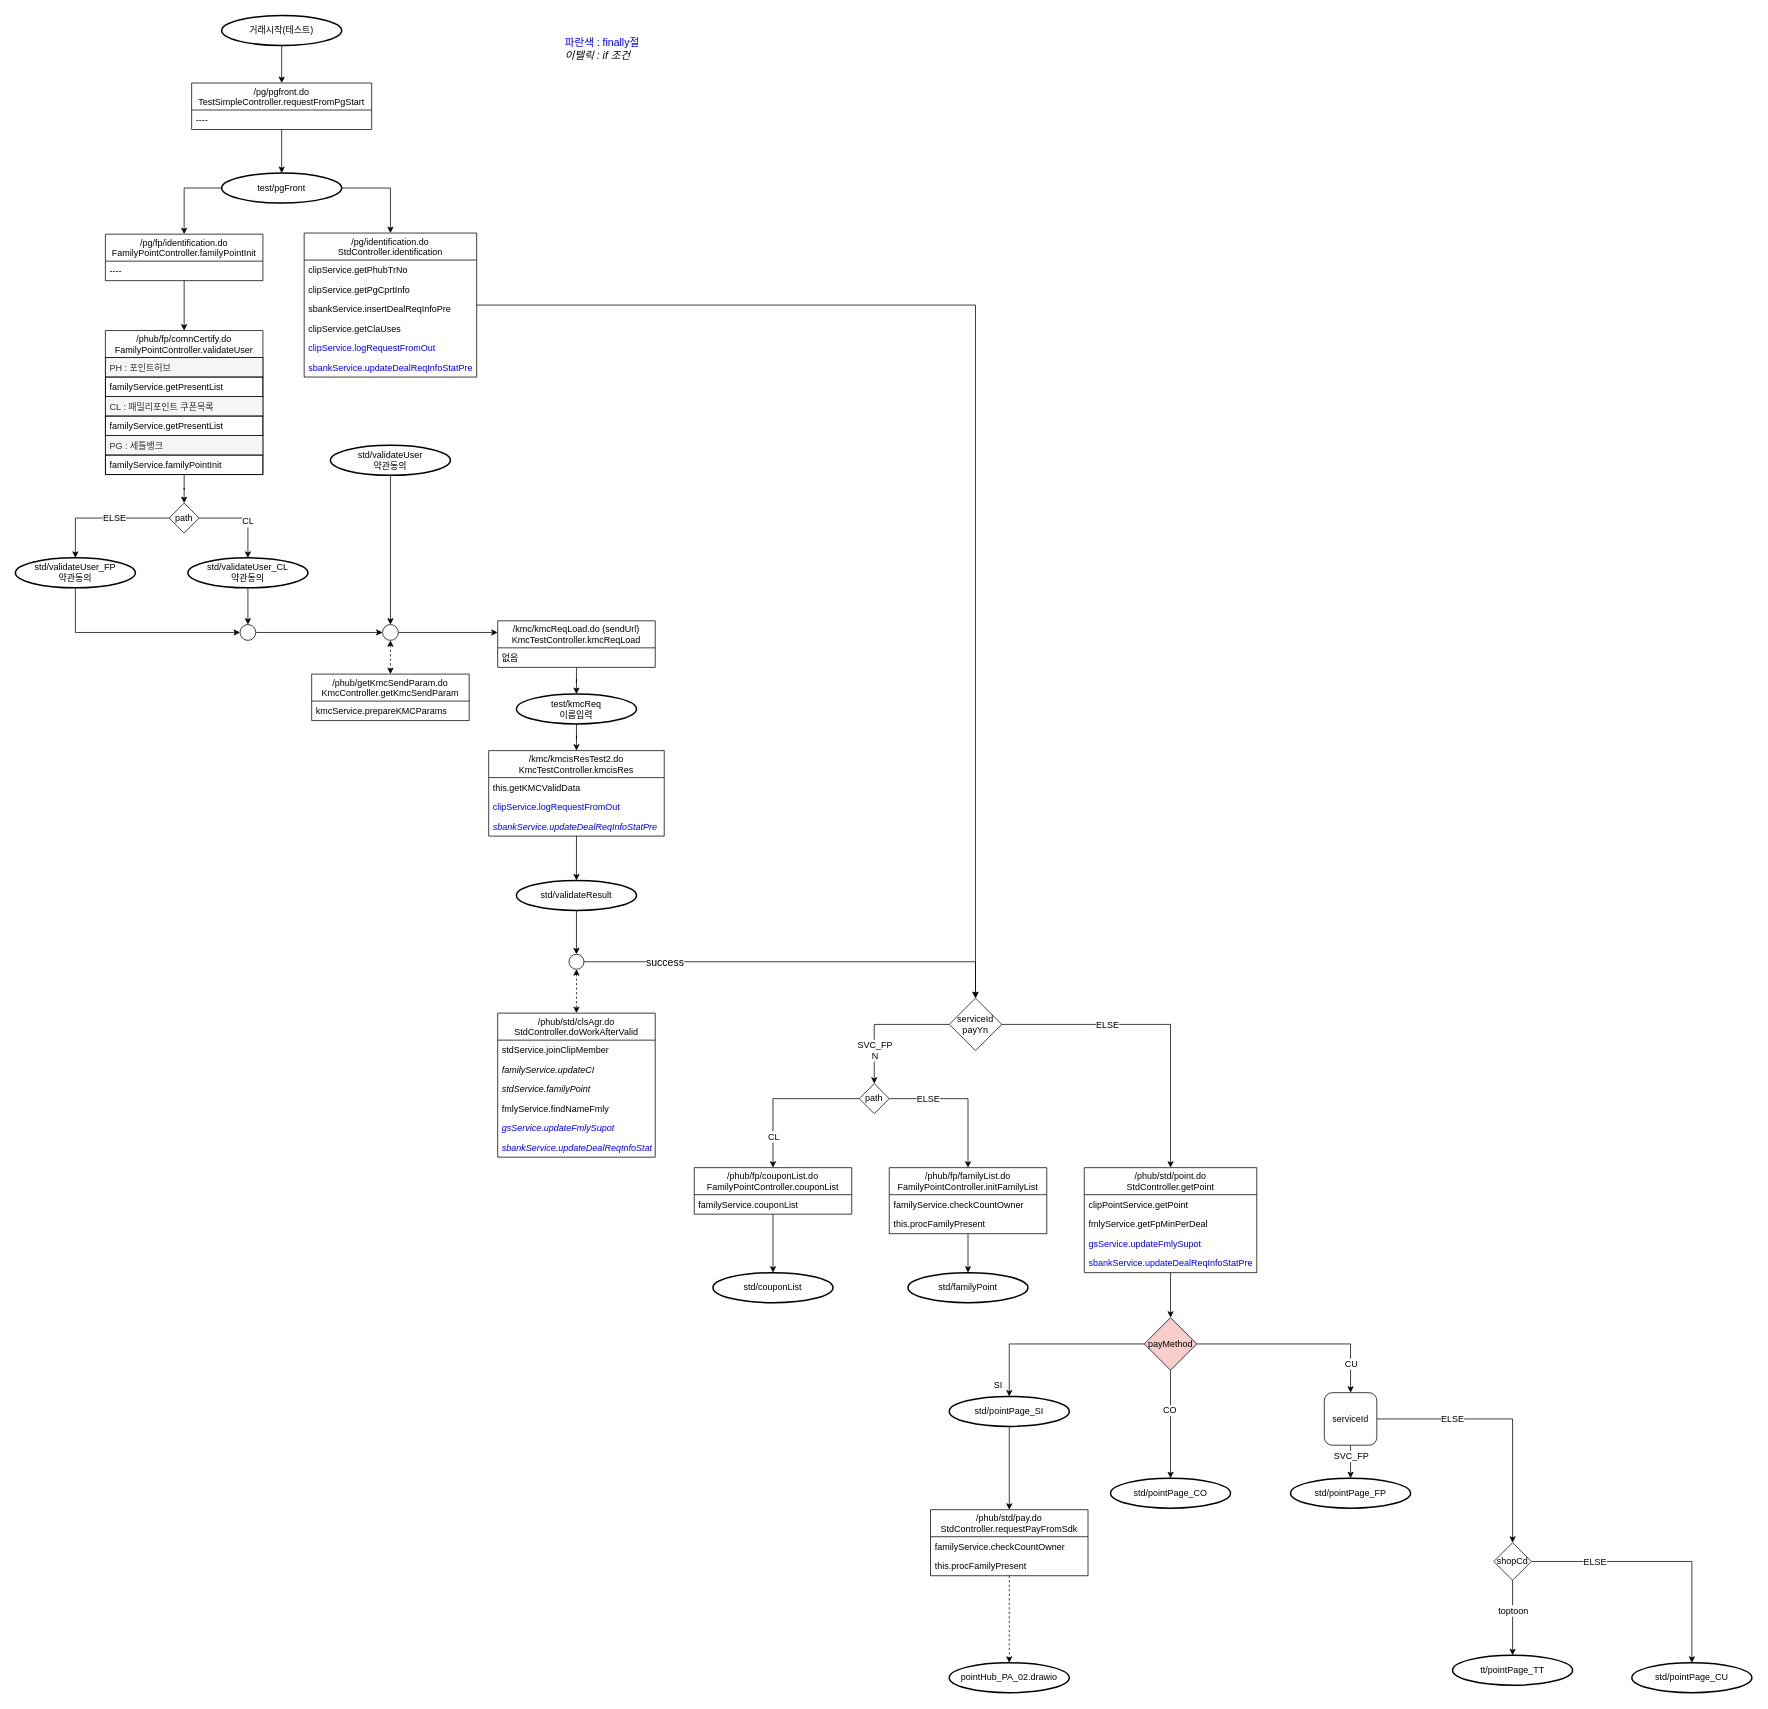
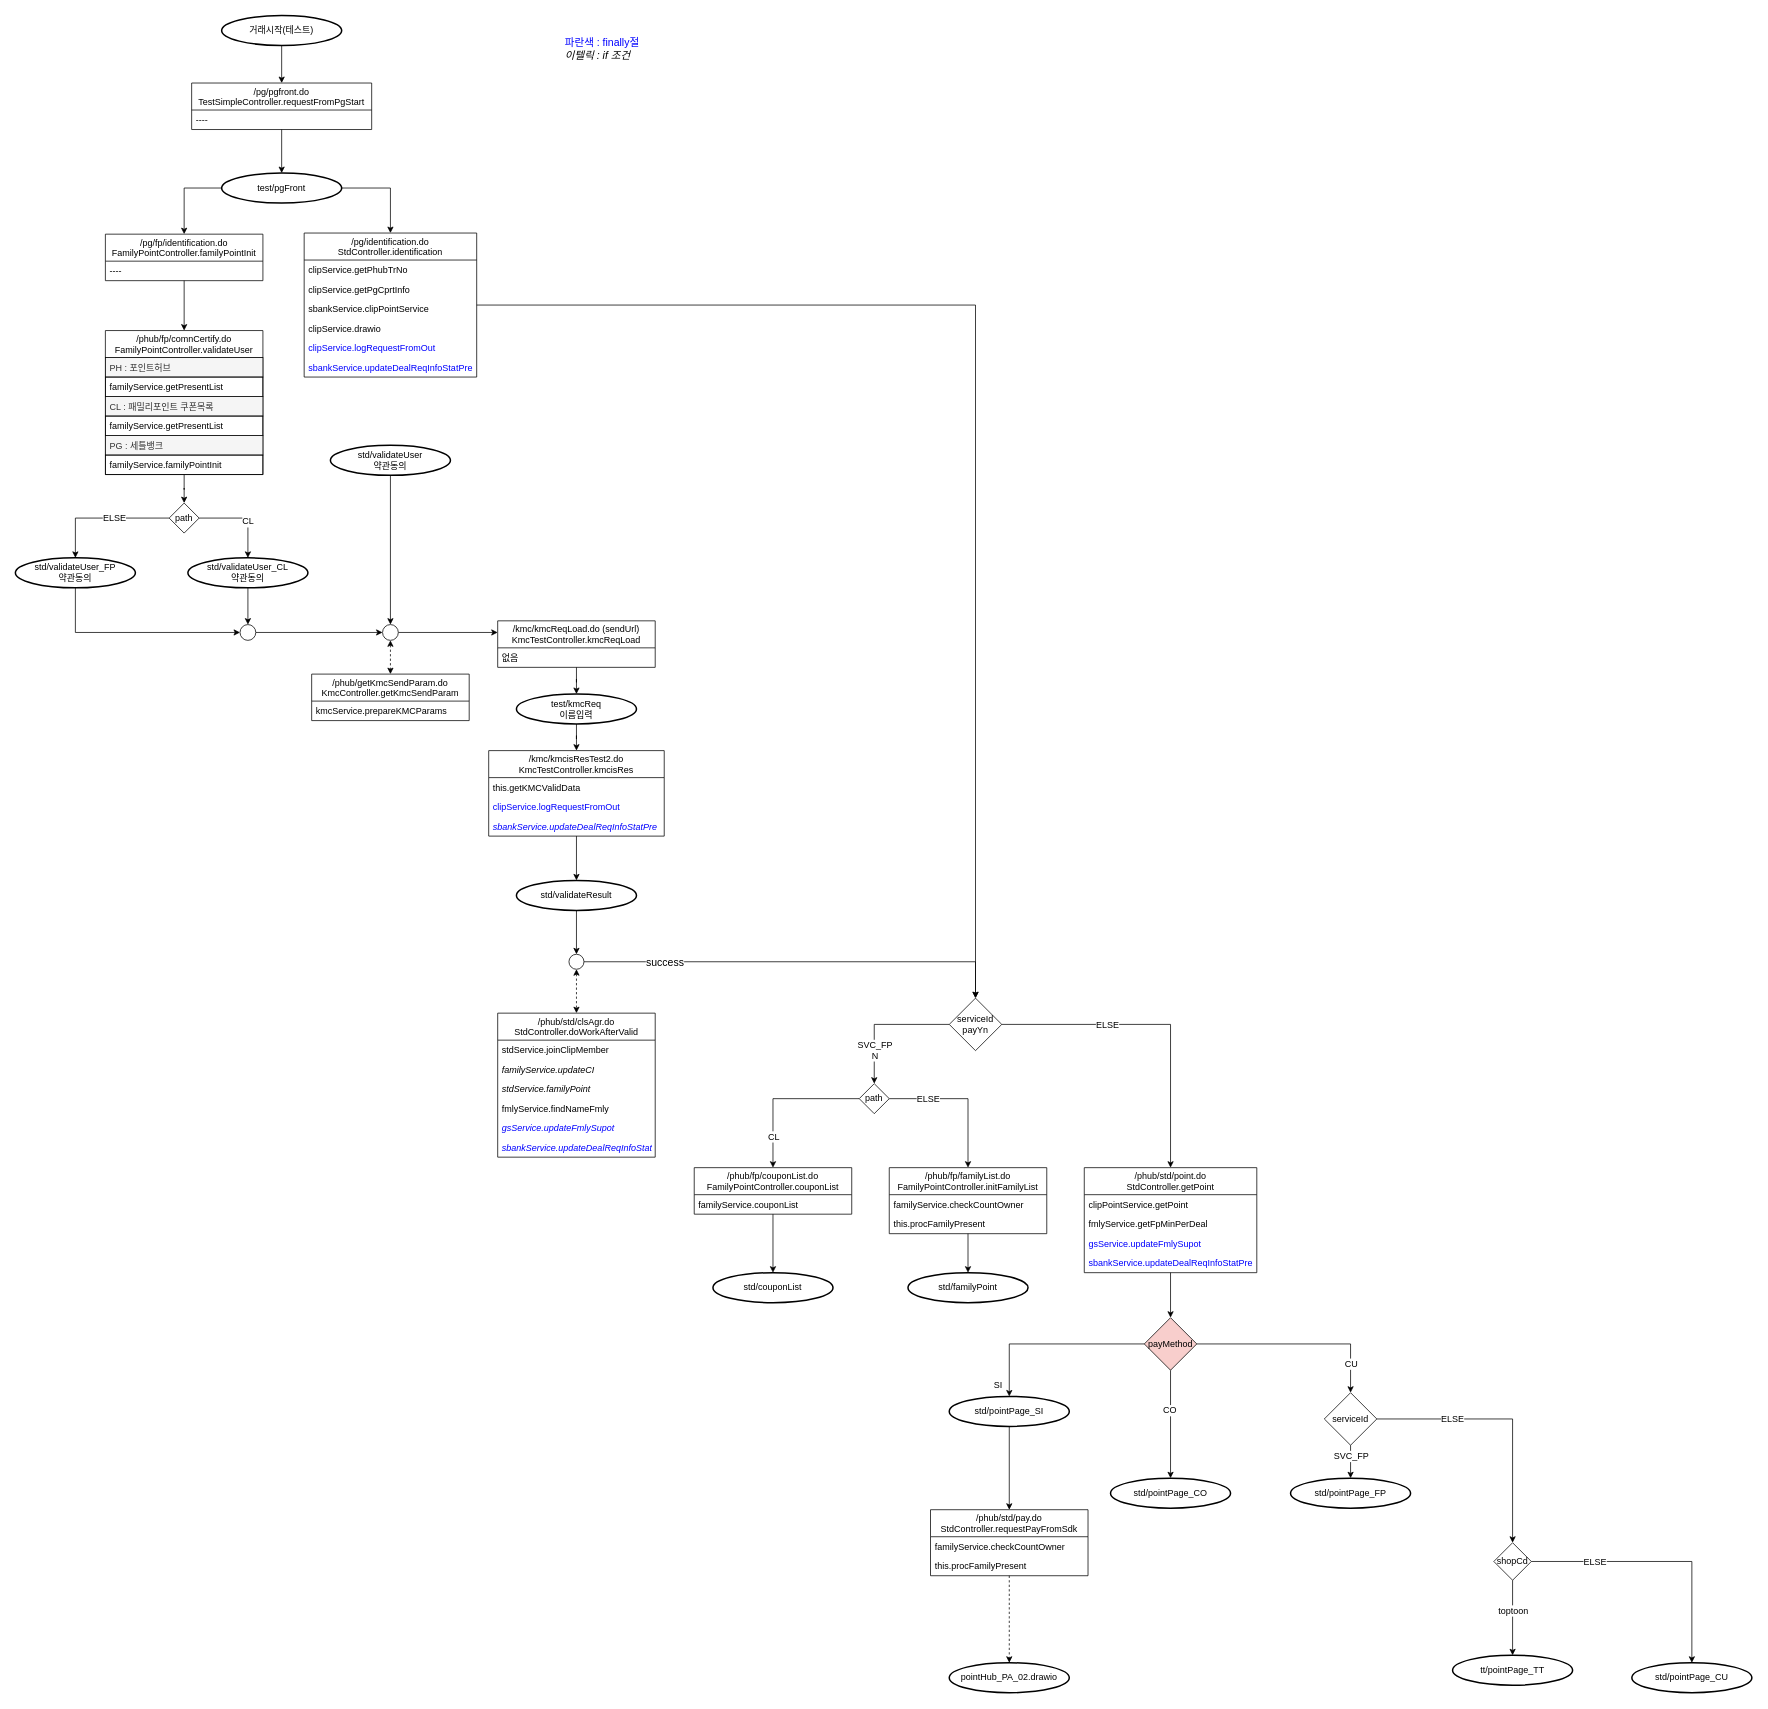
(387, 309) -> (374, 309)
(358, 329) -> (348, 329)
(1350, 1419) -> (1350, 1419)
